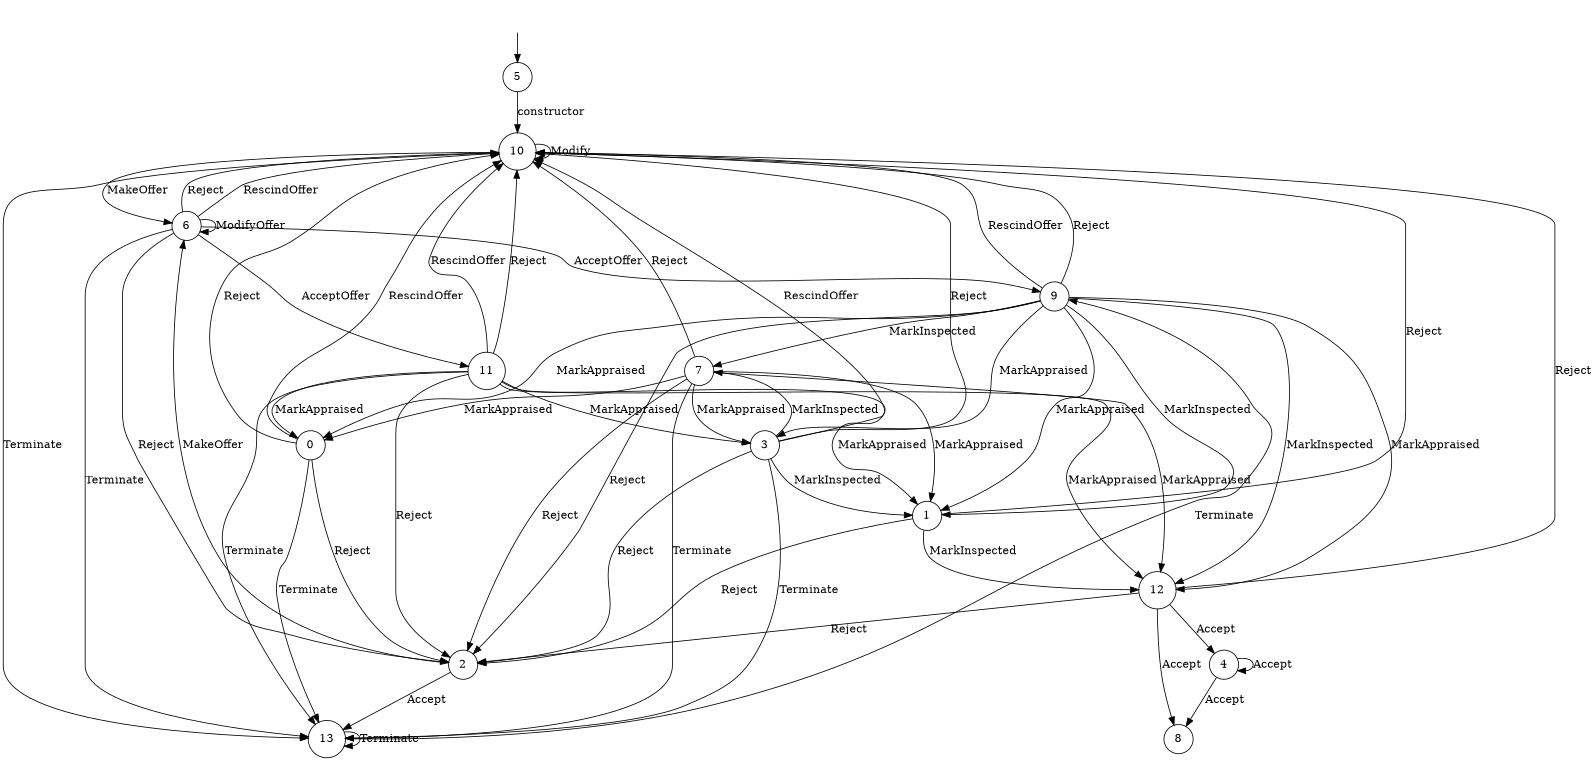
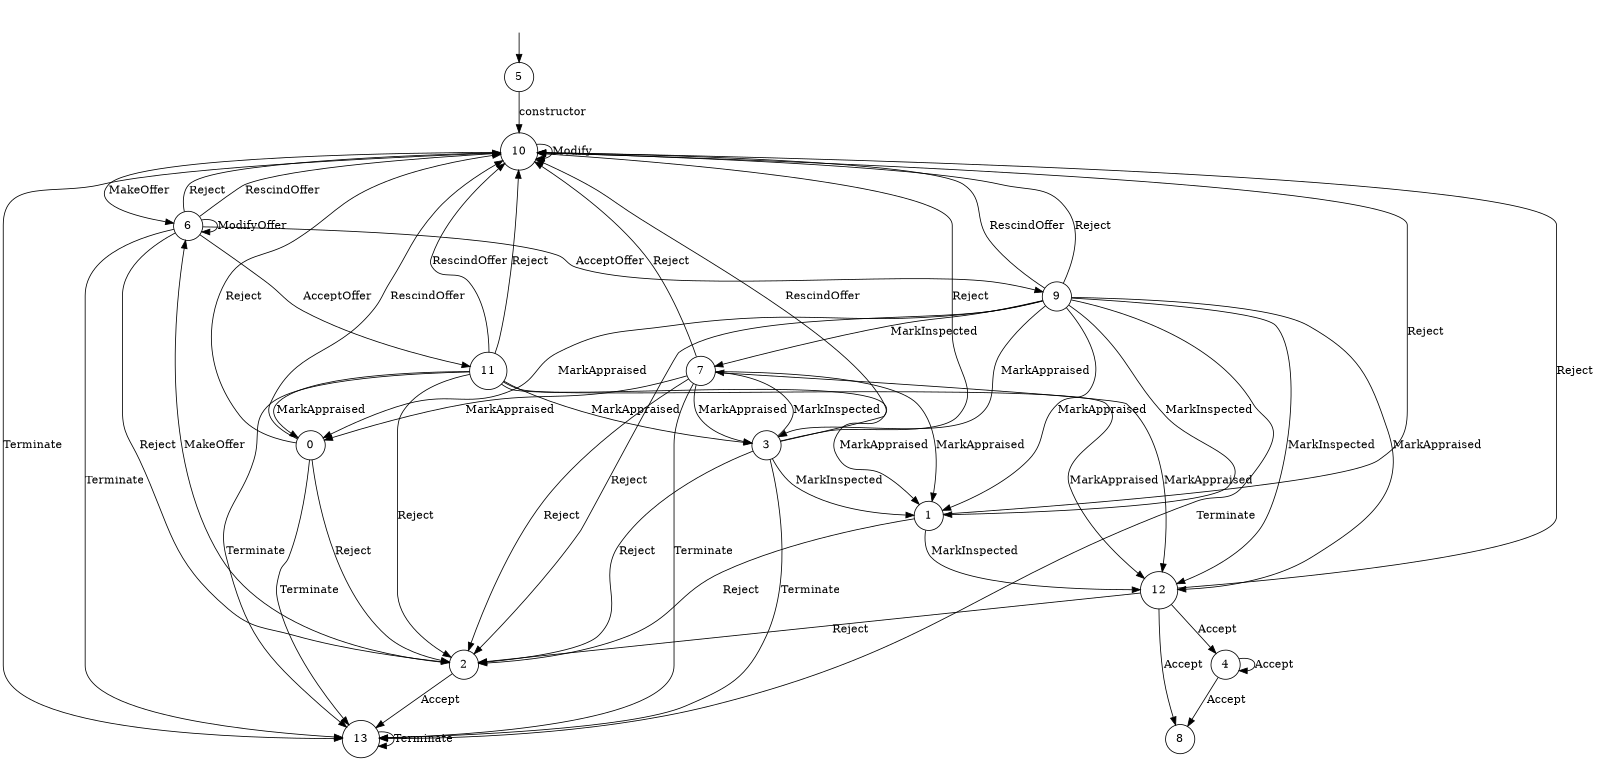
(923, 628) -> (974, 603)
